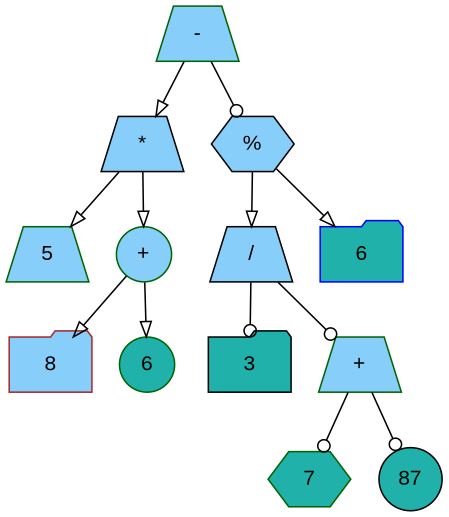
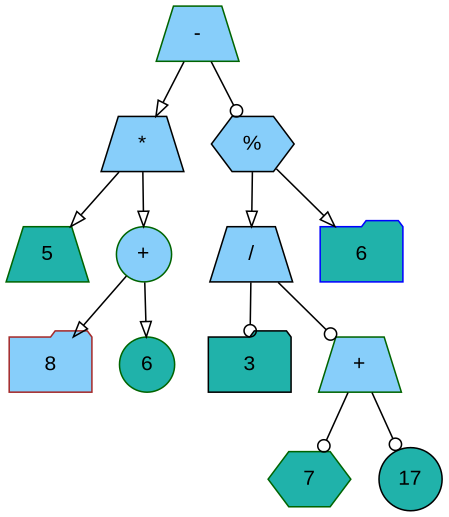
(47, 254) -> (47, 254)
(411, 479) -> (411, 479)
